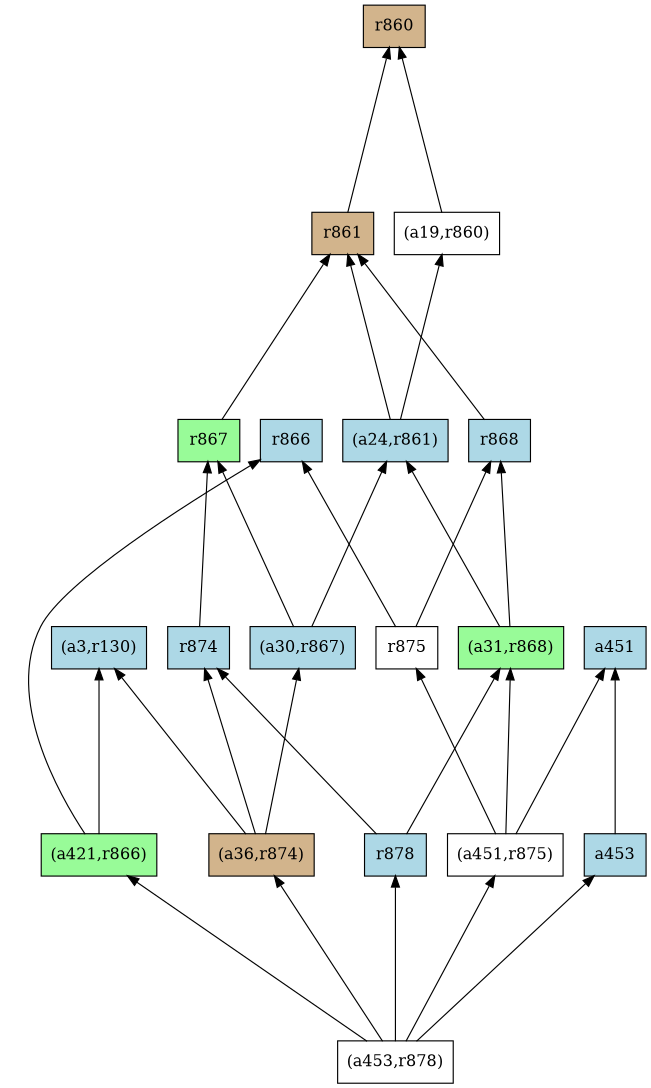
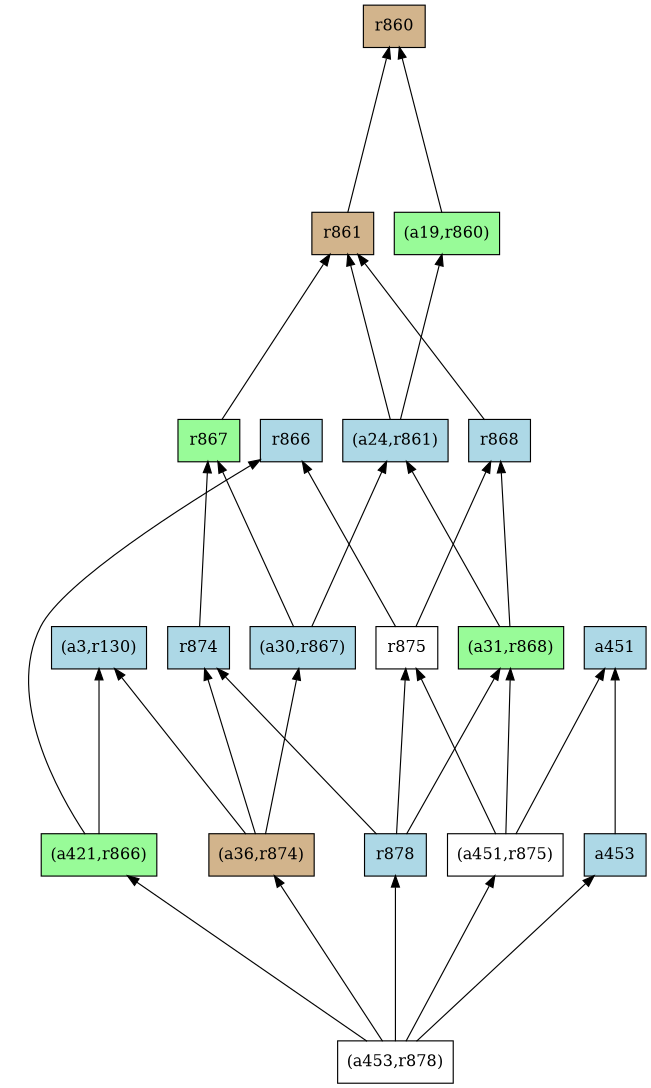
(447, 233) -> (447, 233)
none -> (401, 757)
